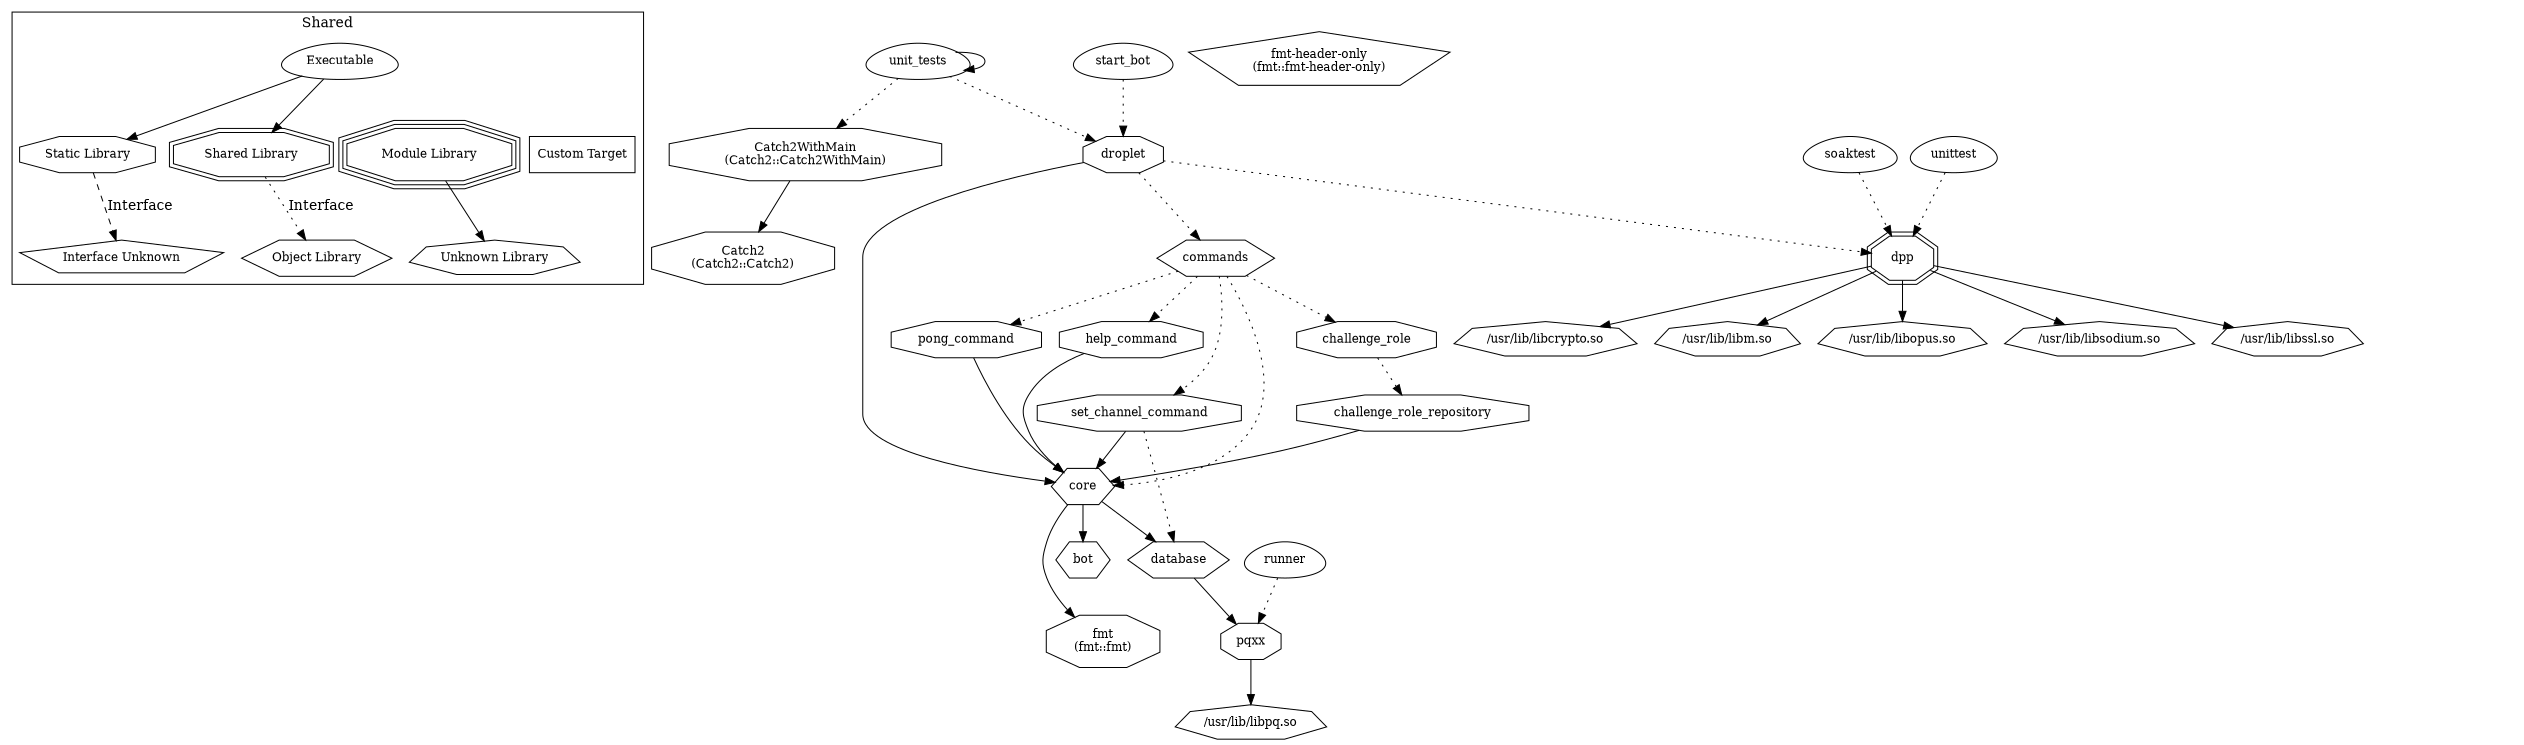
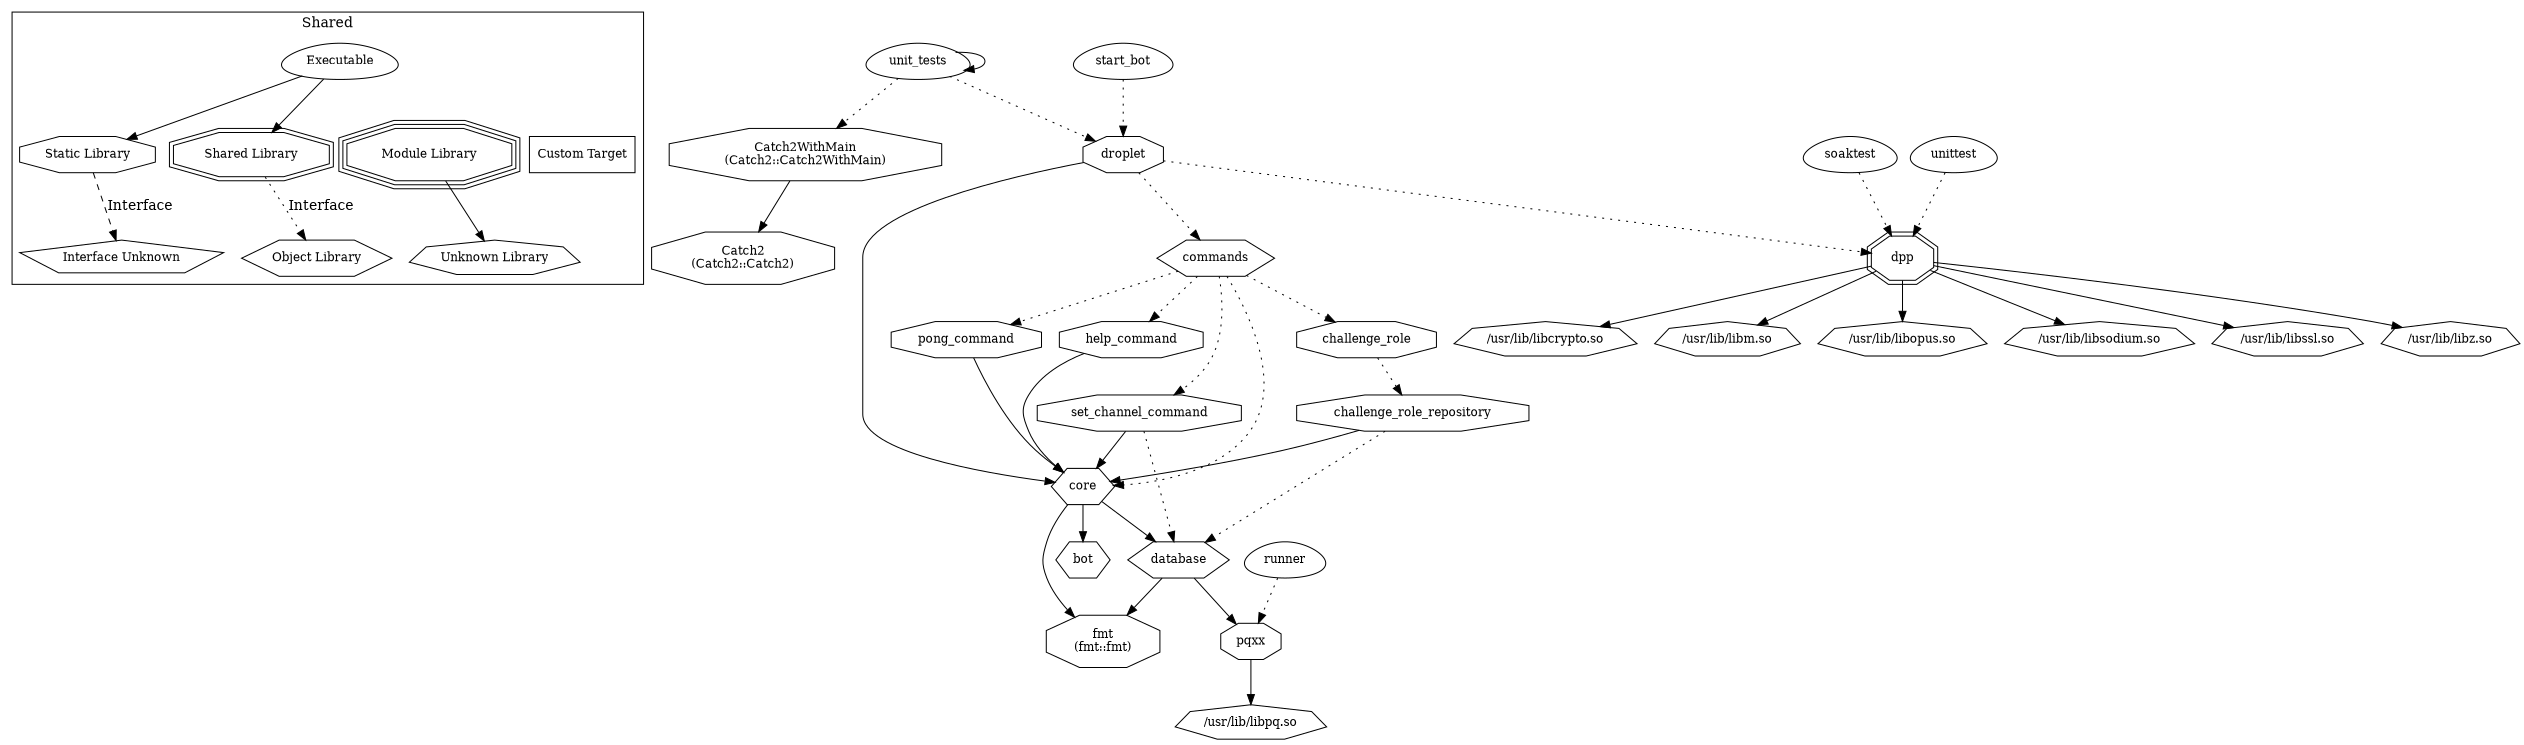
(1319, 61) -> none
none -> (2451, 340)
none -> (1299, 484)
none -> (1148, 593)
